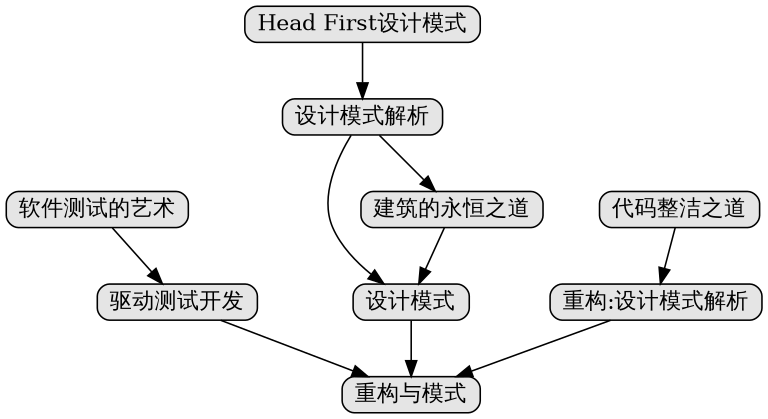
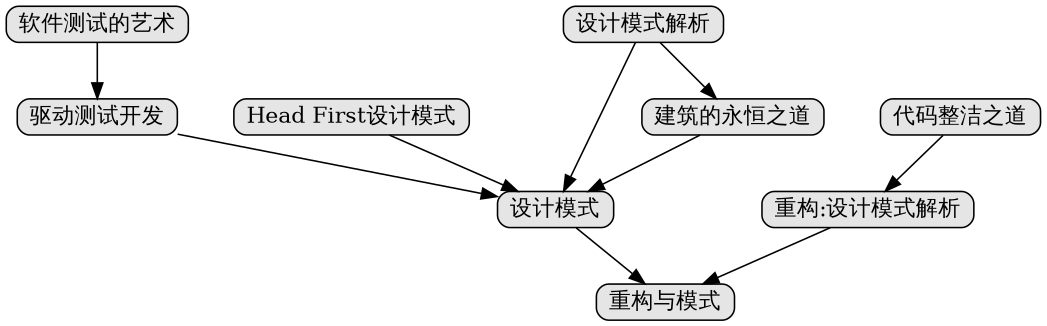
(363, 63) -> (446, 160)
(287, 346) -> (330, 164)
